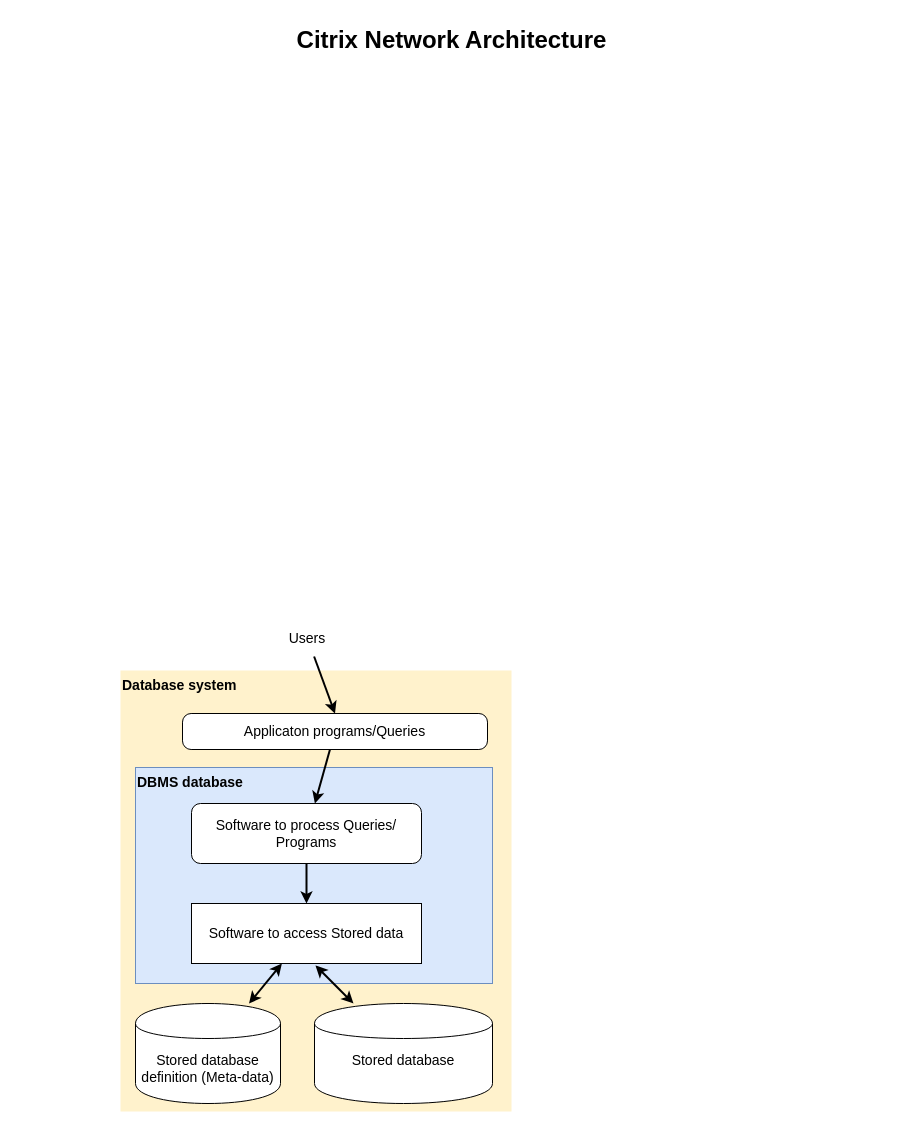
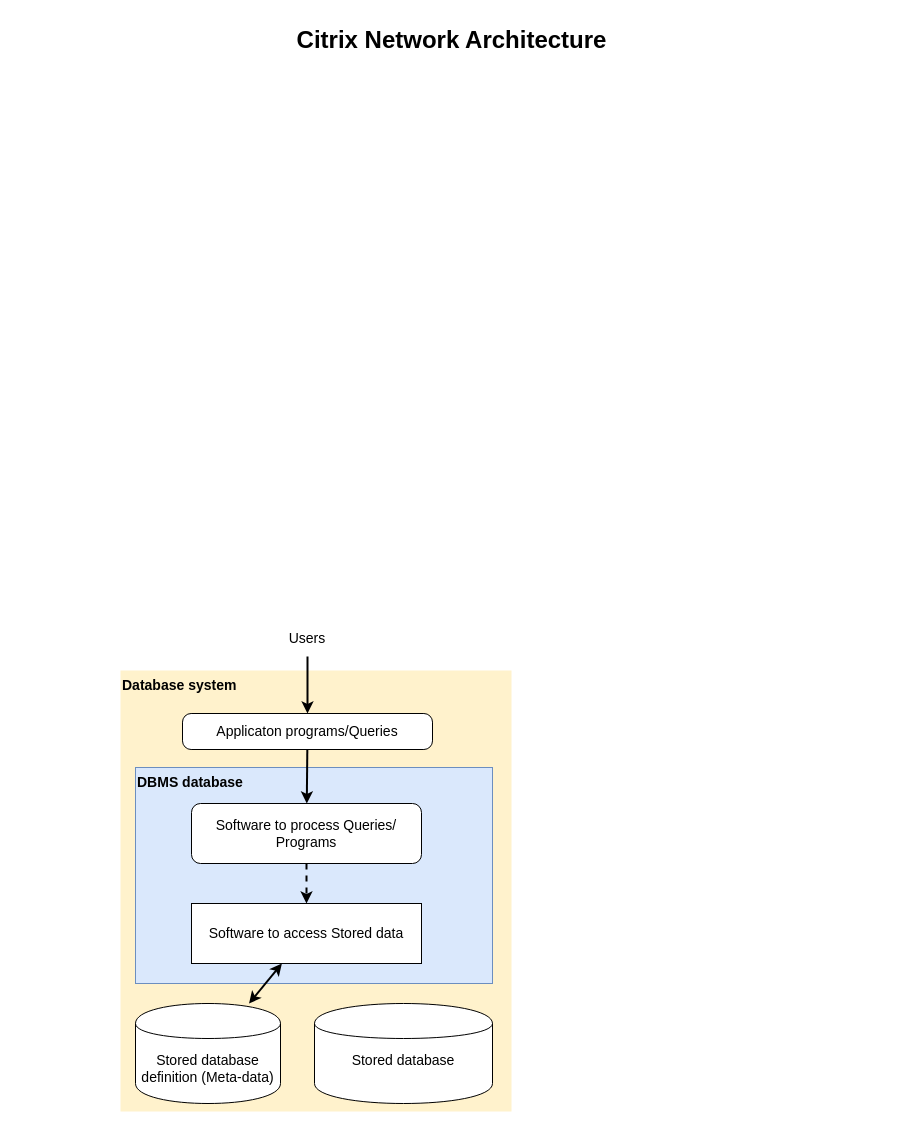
(335, 732) -> (308, 732)
(307, 876) -> (307, 876)
(334, 984) -> none
